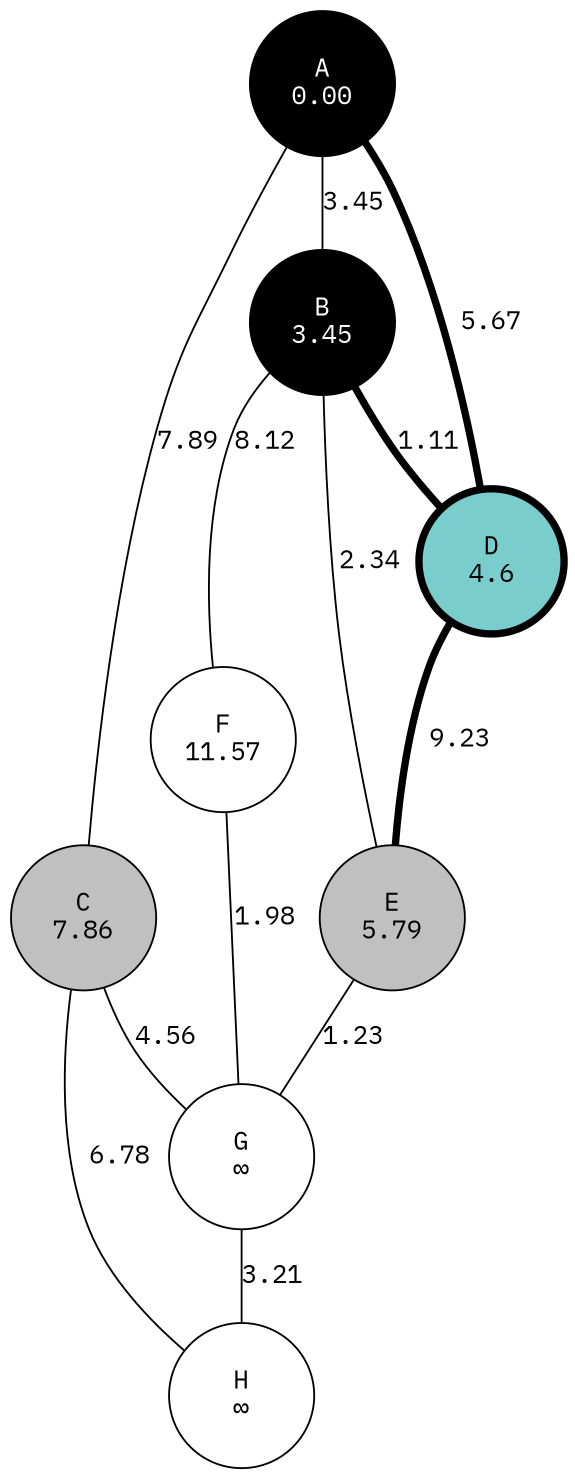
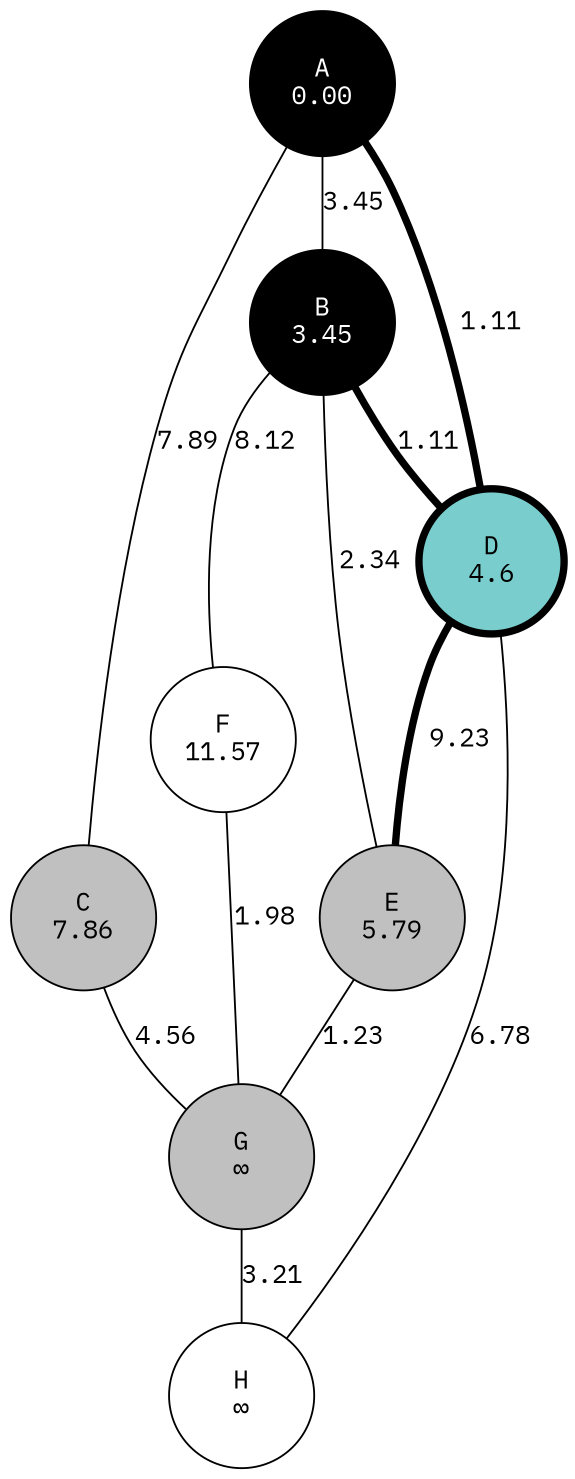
(492, 322) -> (492, 322)
(242, 1157) -> (242, 1157)
(76, 1187) -> (474, 1010)
